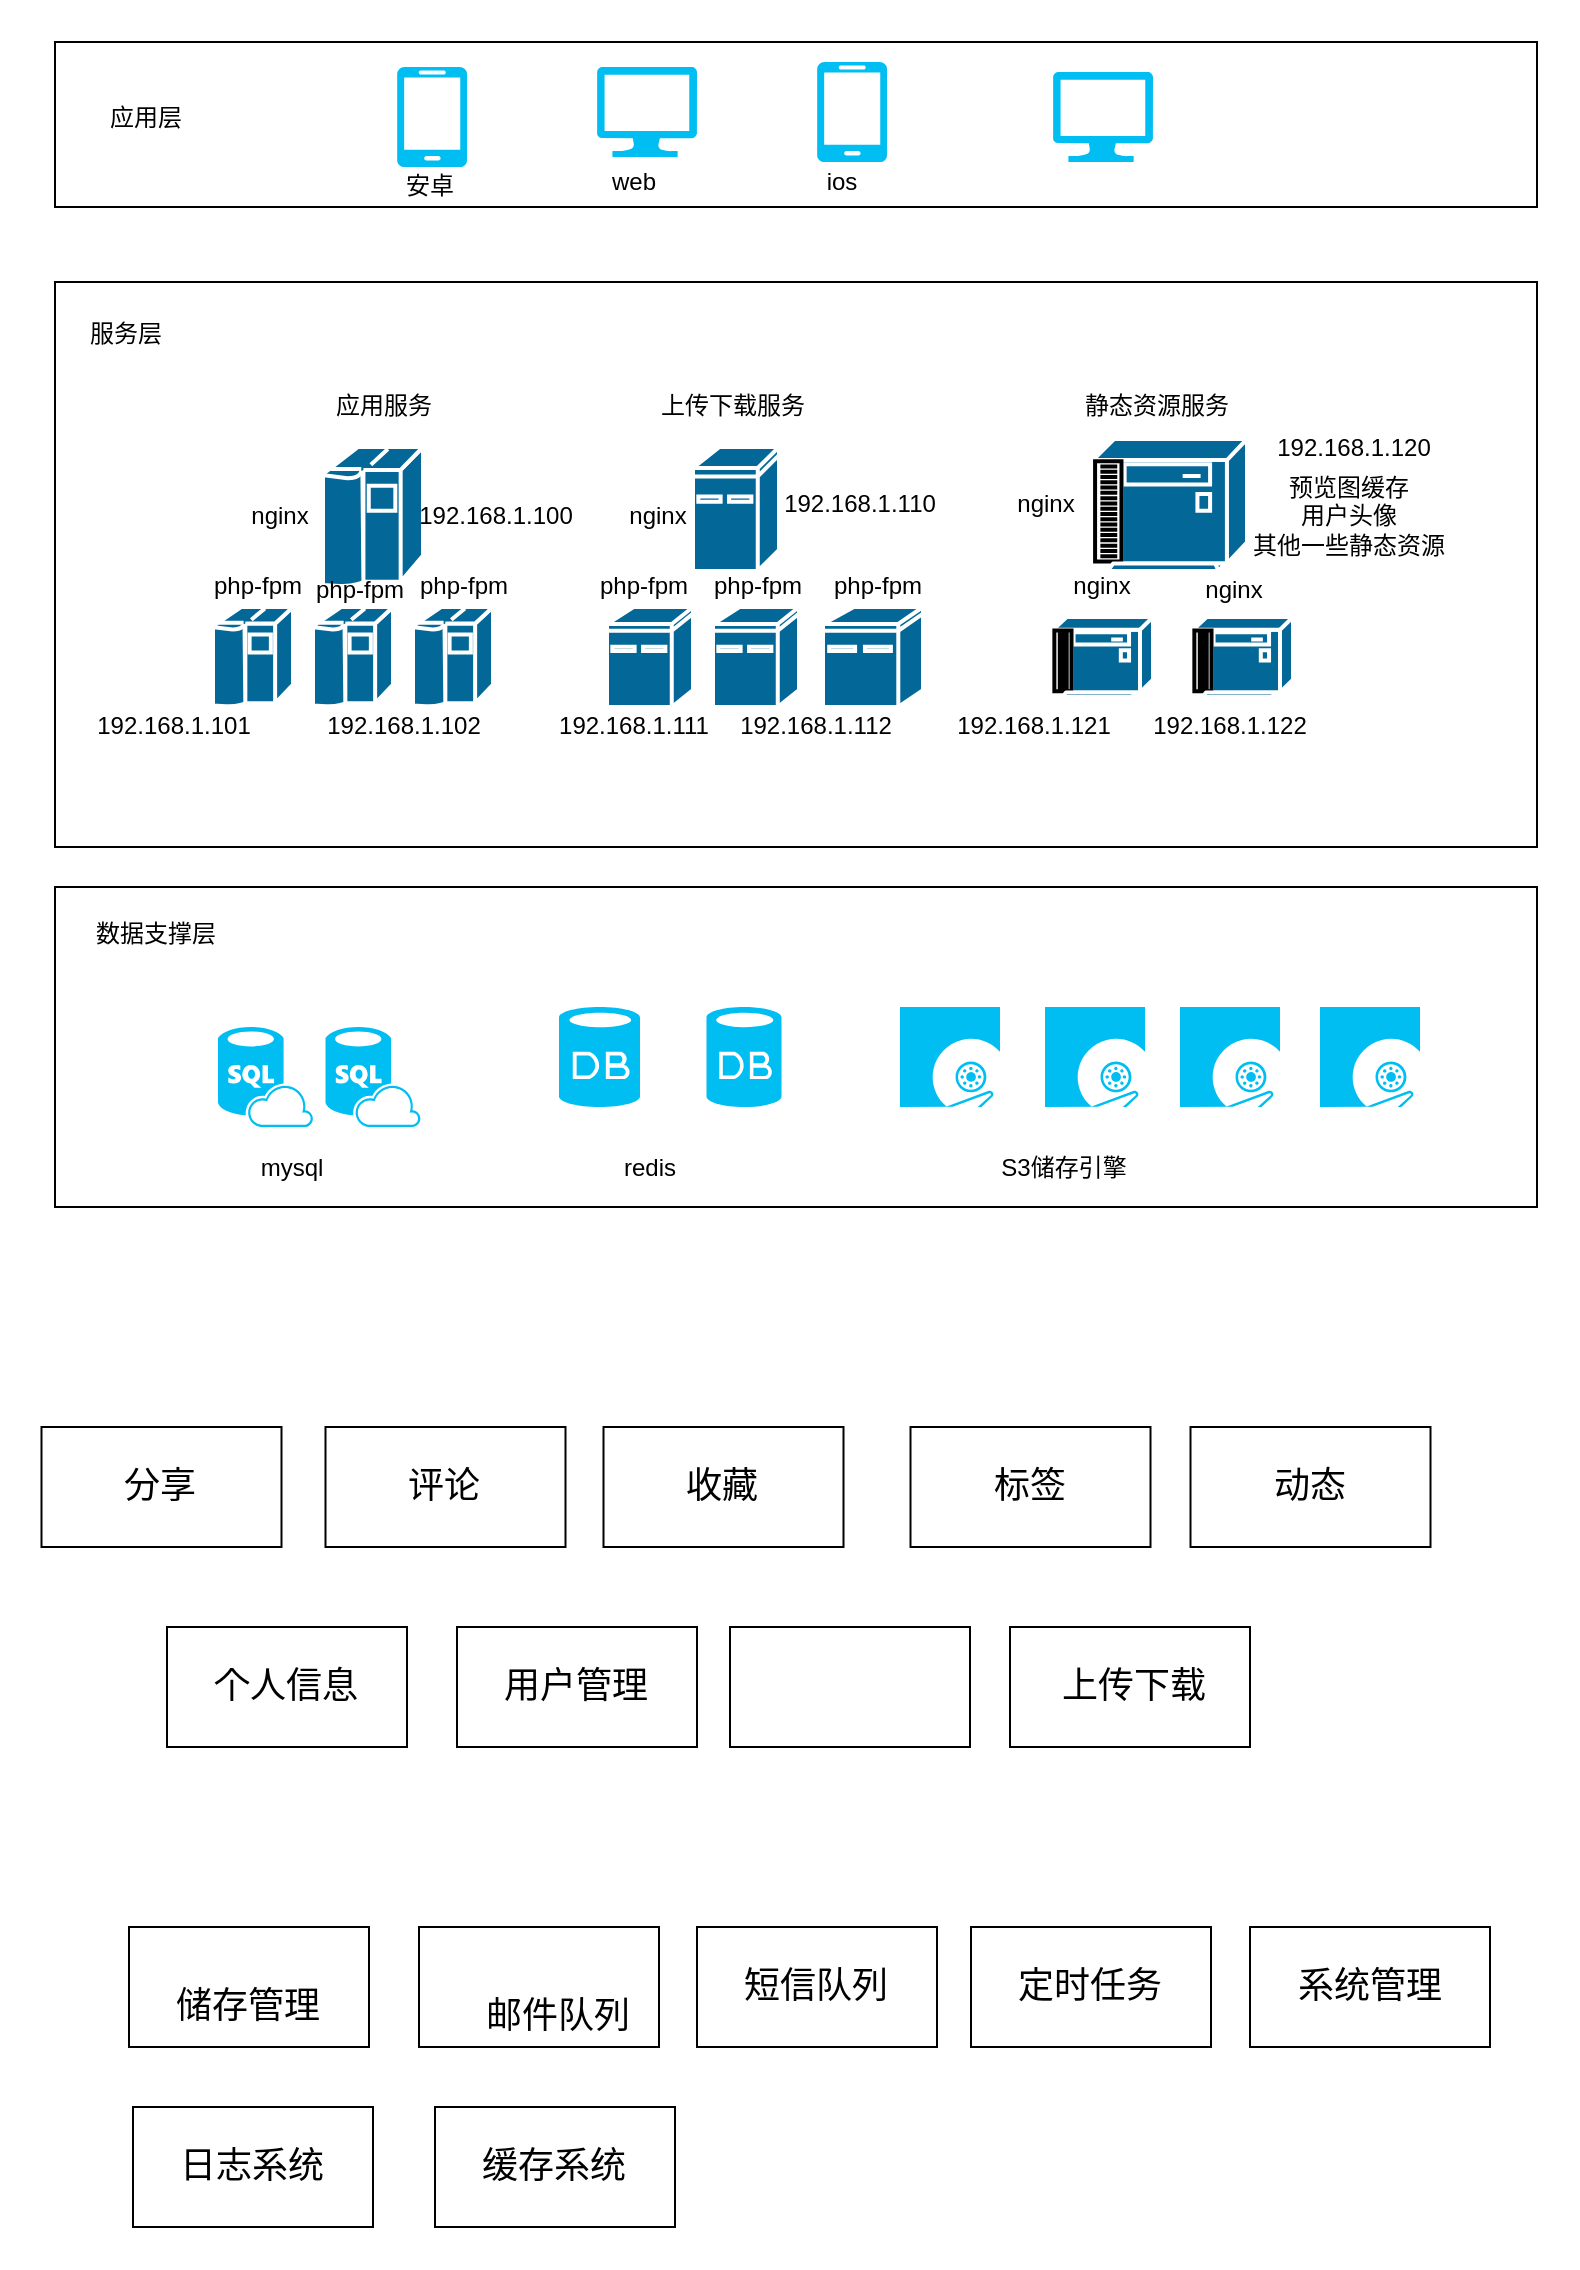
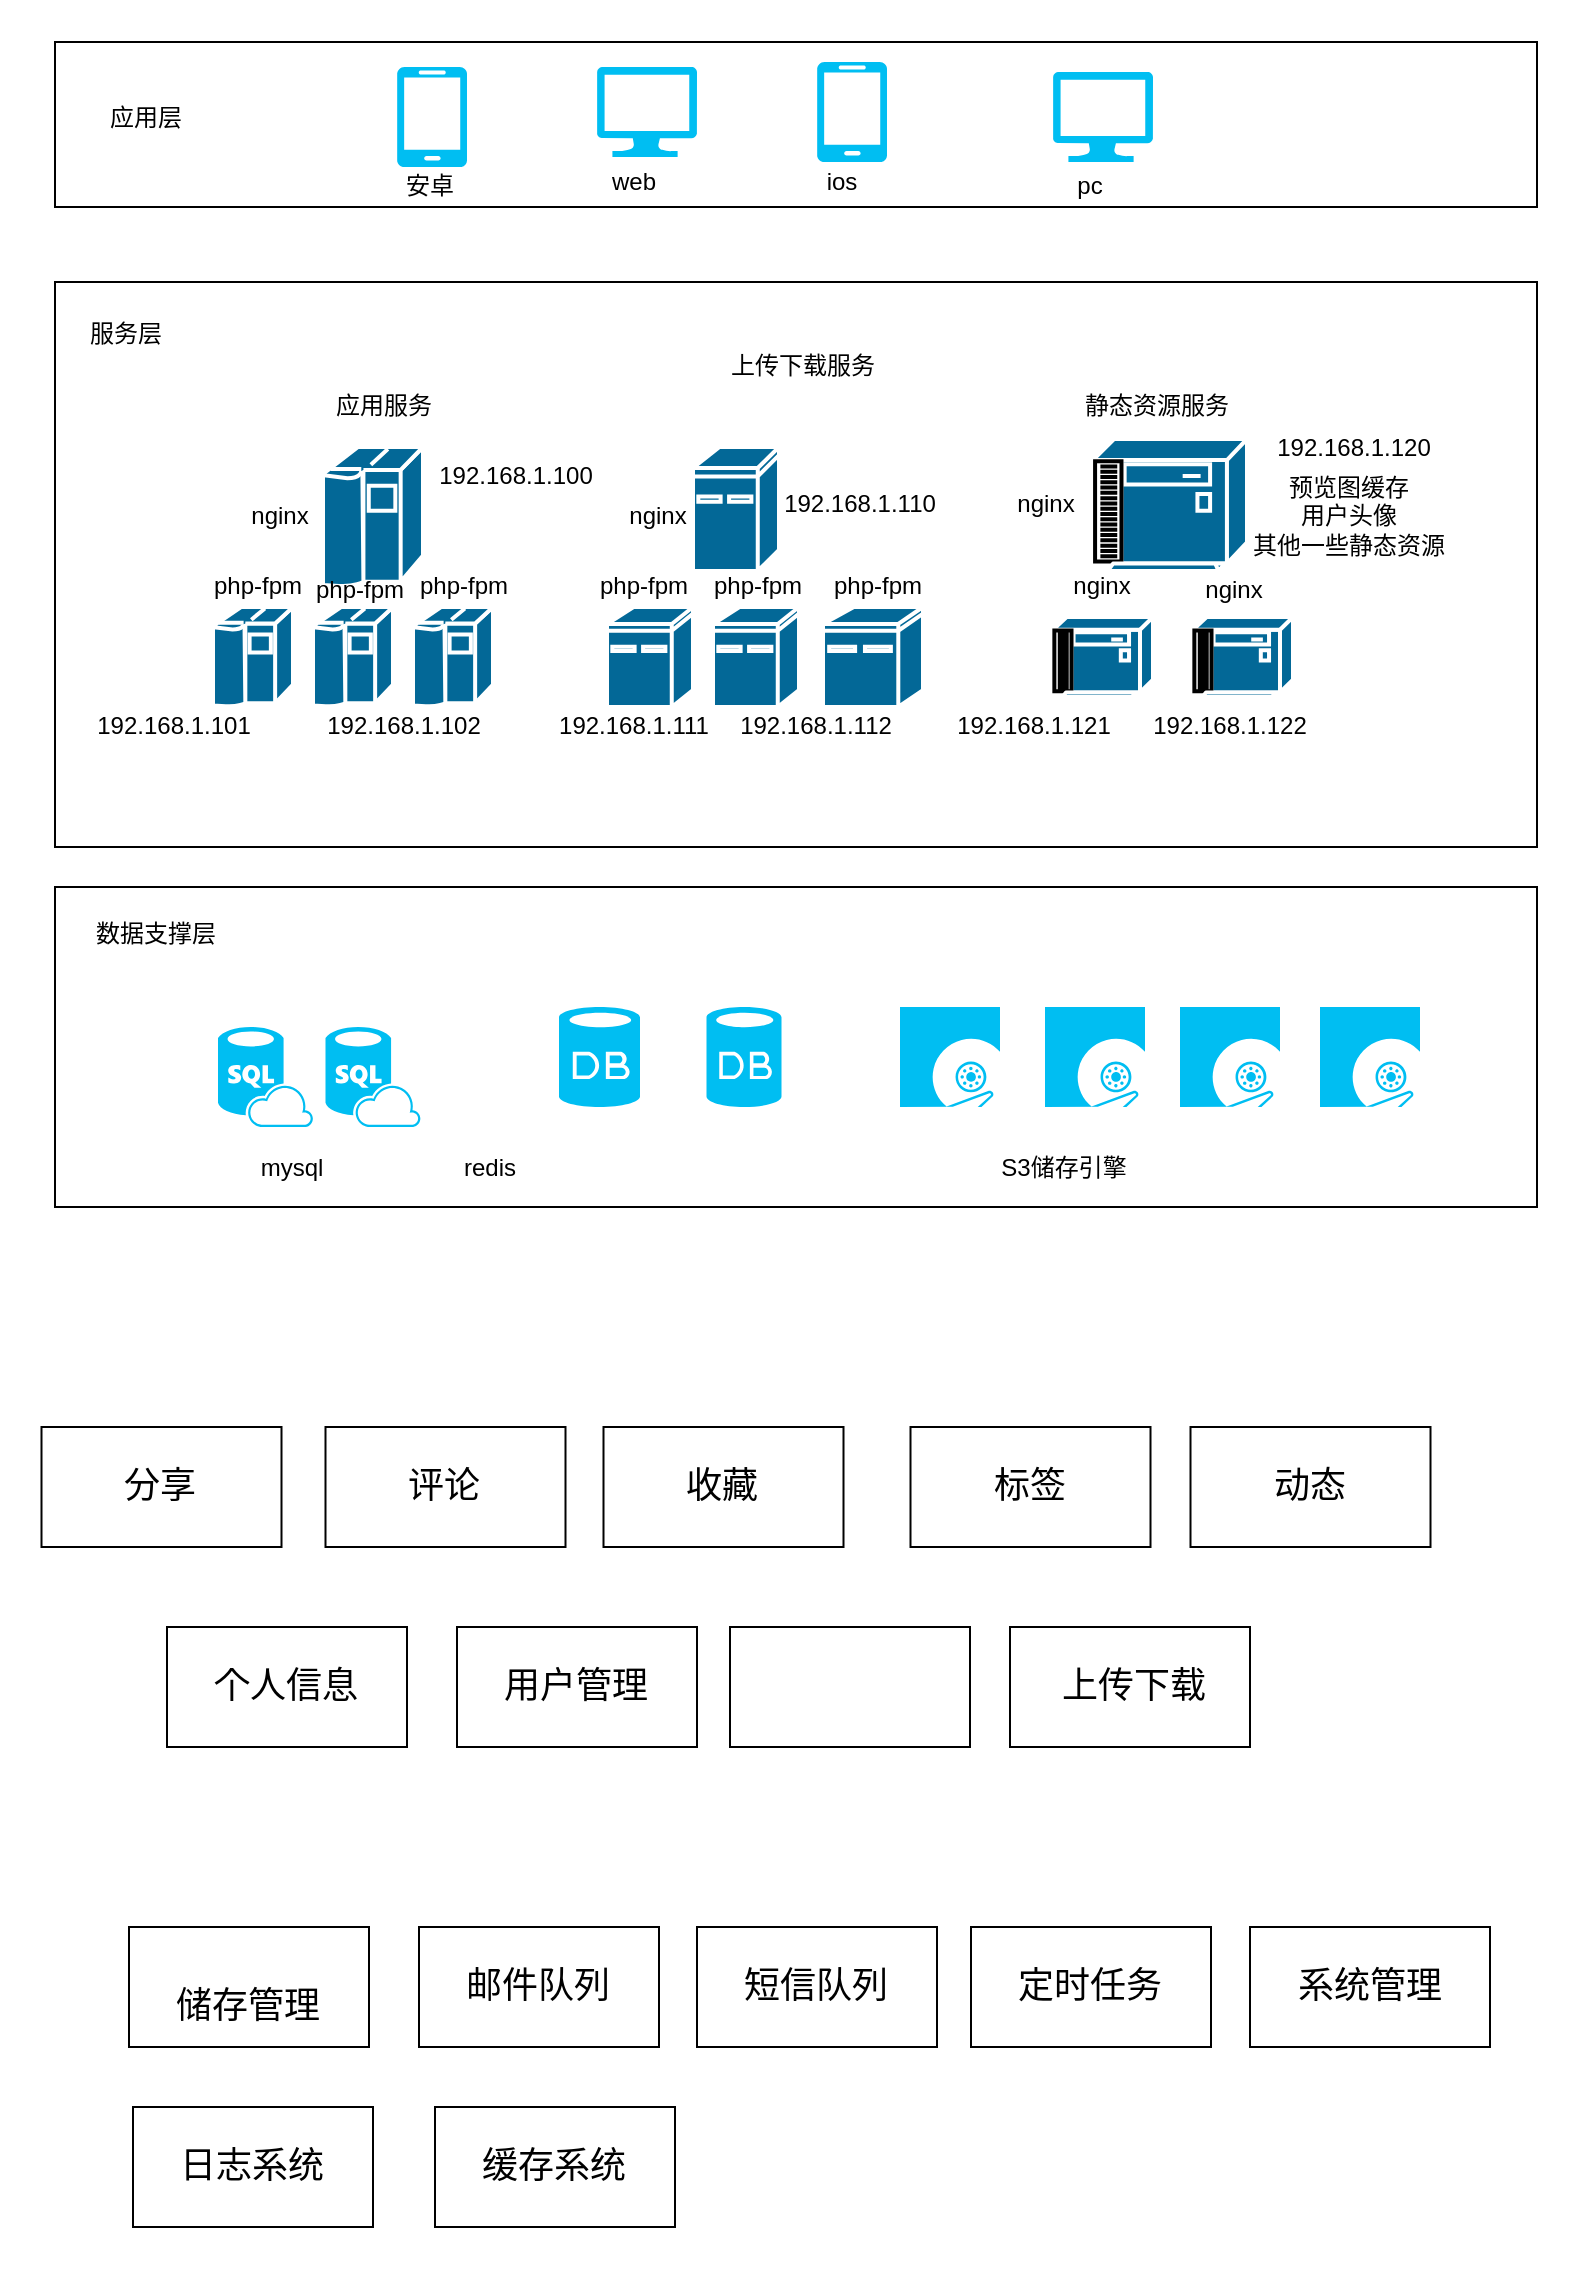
none -> (1091, 187)
(734, 407) -> (804, 367)
(497, 517) -> (517, 477)
(650, 1170) -> (490, 1170)
(559, 2017) -> (539, 1987)
